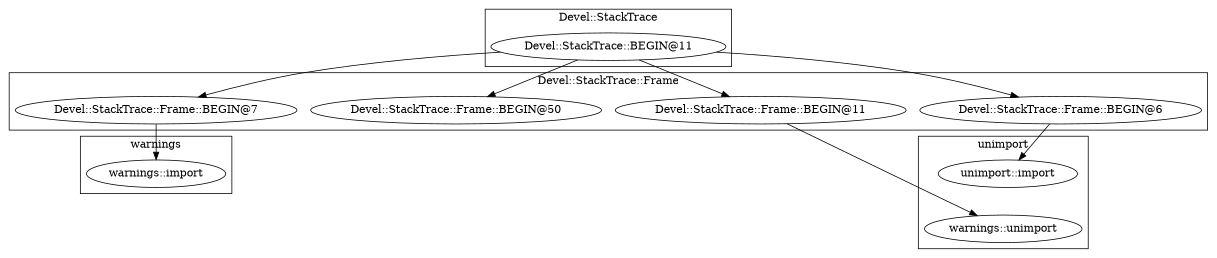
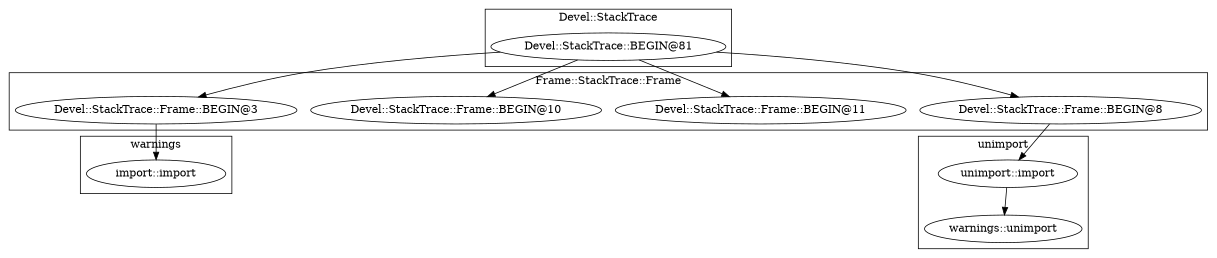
(608, 47) -> (608, 47)
(608, 82) -> (608, 82)
(156, 110) -> (156, 110)
(456, 110) -> (456, 110)
(1061, 110) -> (1061, 110)
(879, 168) -> (1006, 198)
(156, 174) -> (156, 174)
